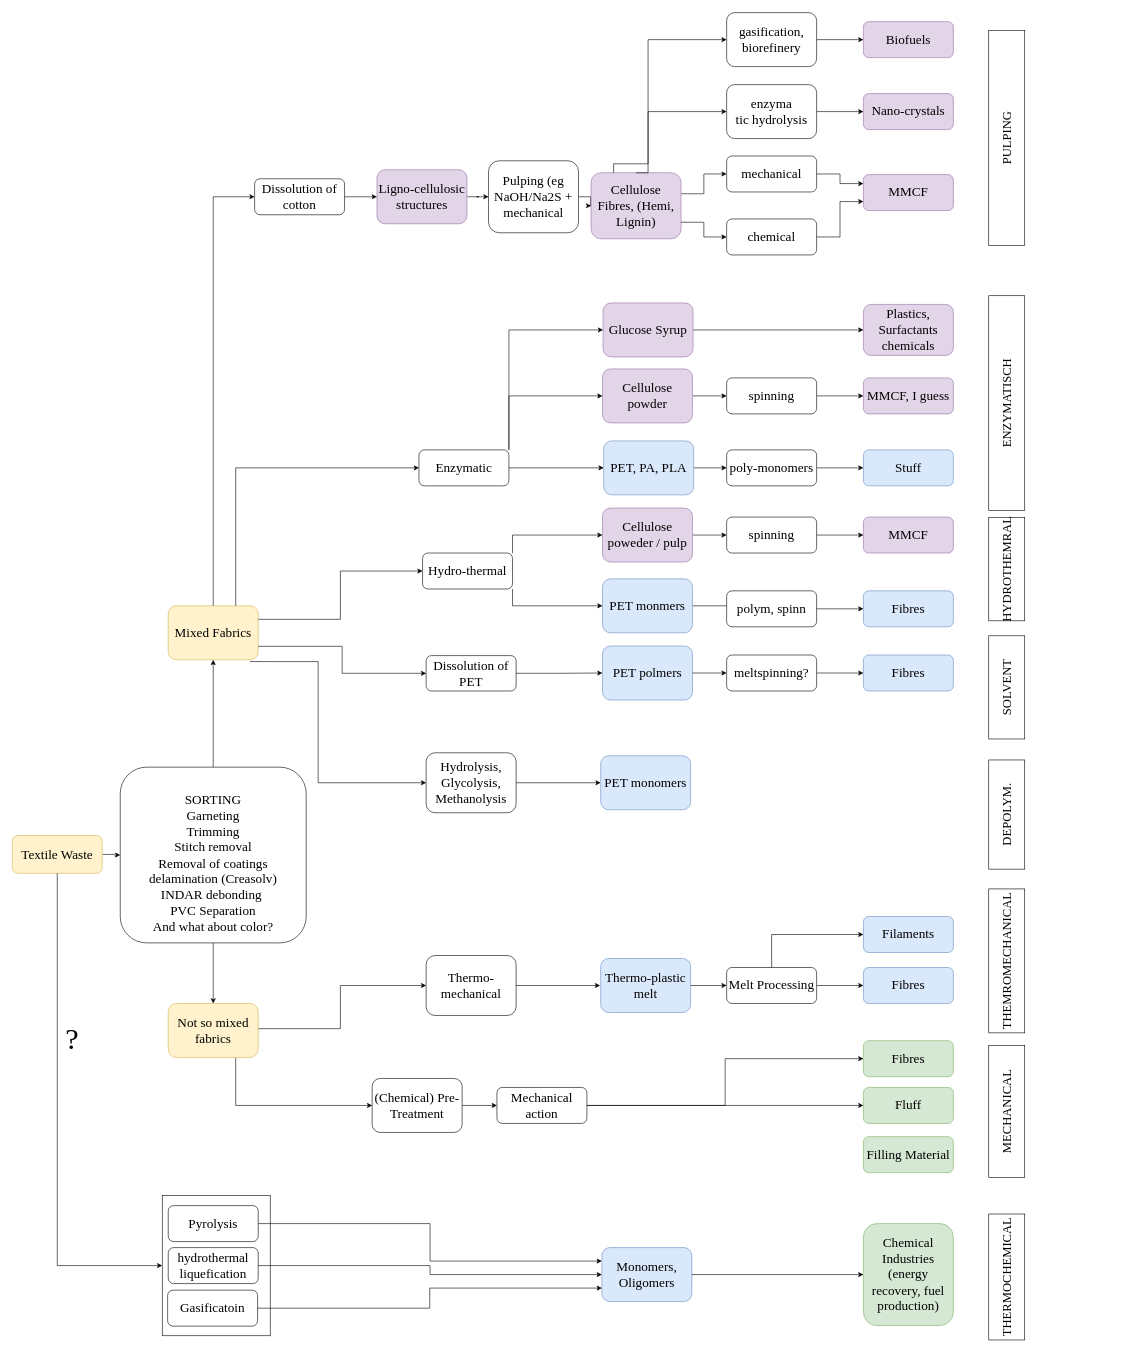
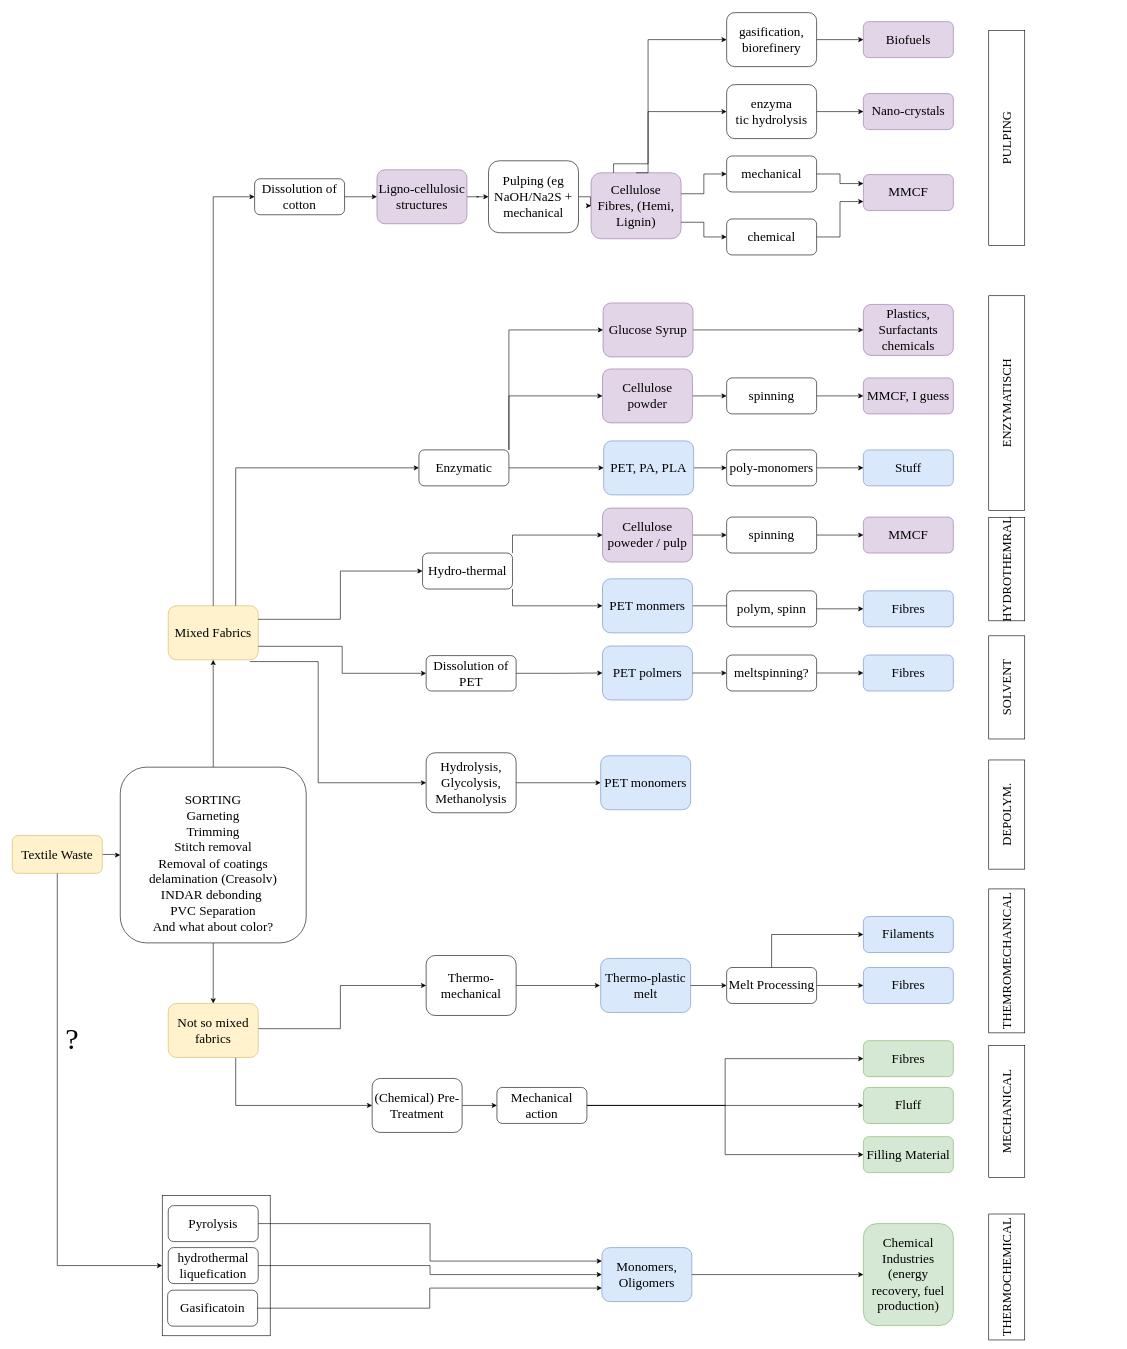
none -> (791, 1155)
